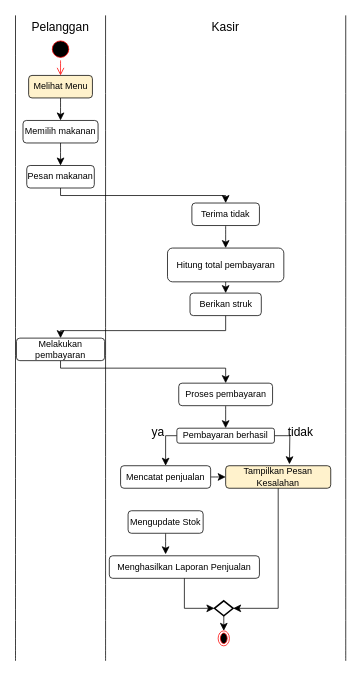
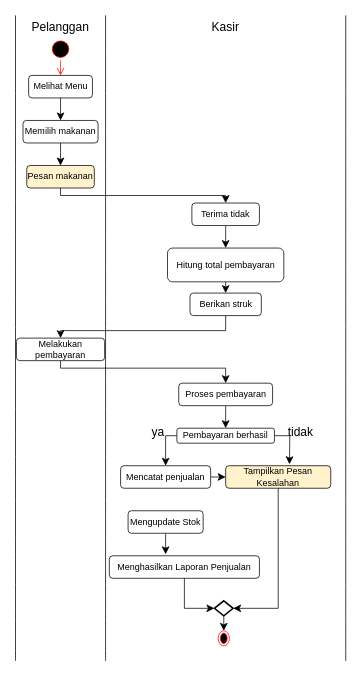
(60, 87) -> (60, 87)
(60, 177) -> (60, 177)
